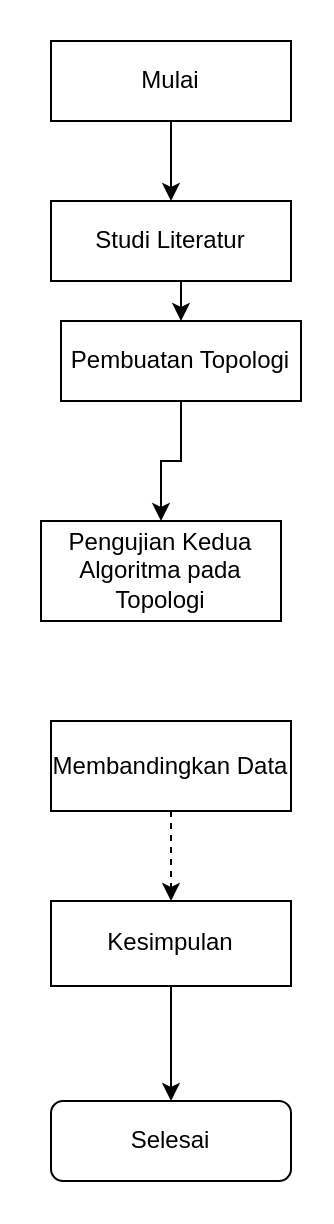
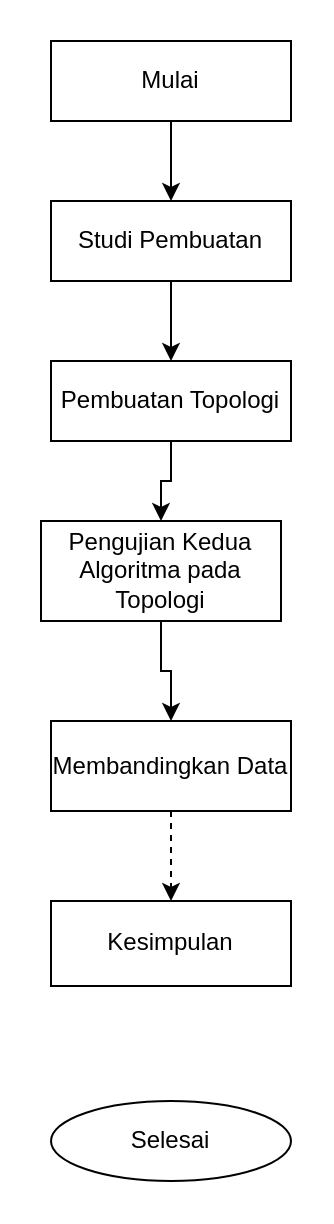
(171, 241) -> (171, 241)
(181, 361) -> (171, 401)
none -> (161, 669)
(171, 1037) -> none
(171, 1141) -> (171, 1141)
